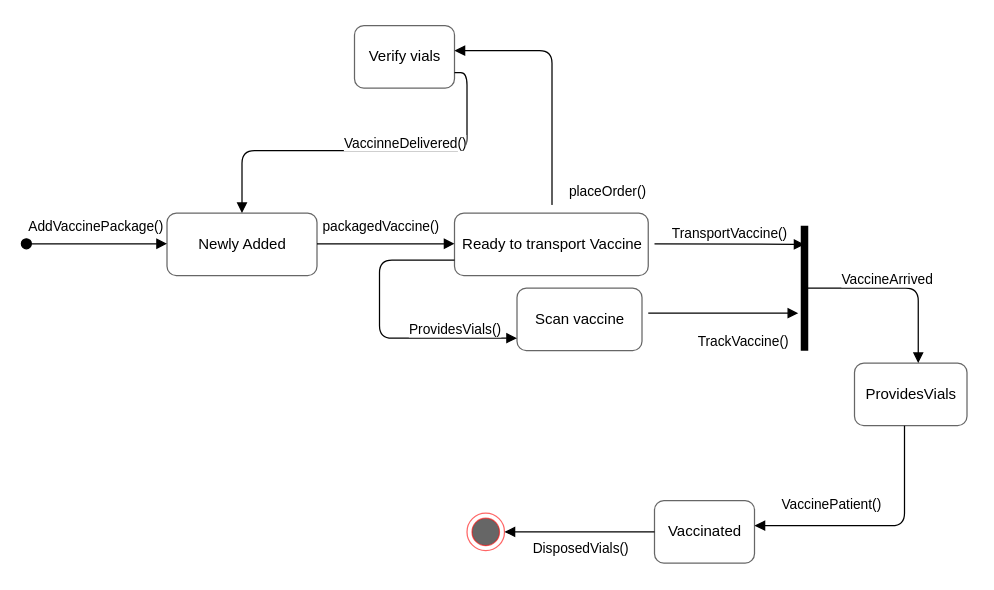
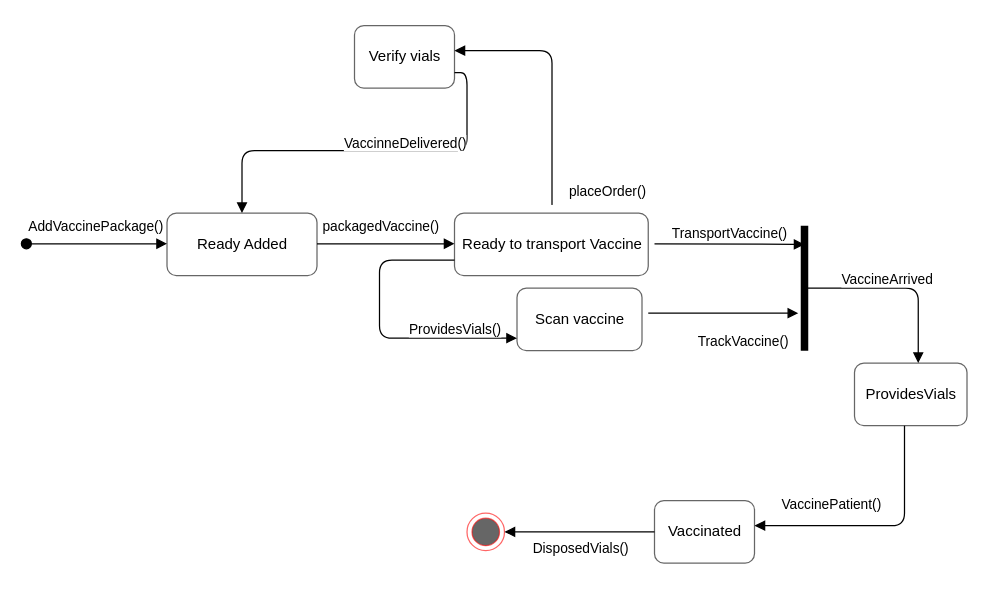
(243, 244) -> (243, 244)
